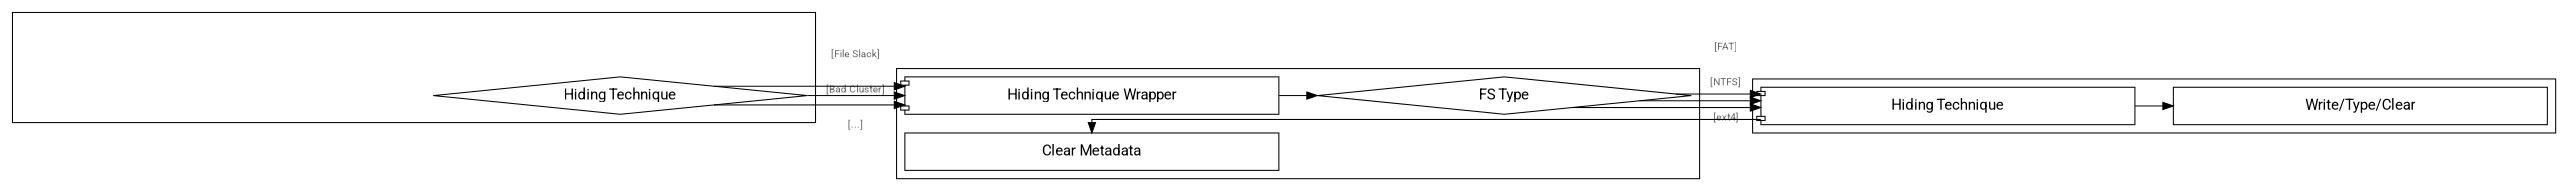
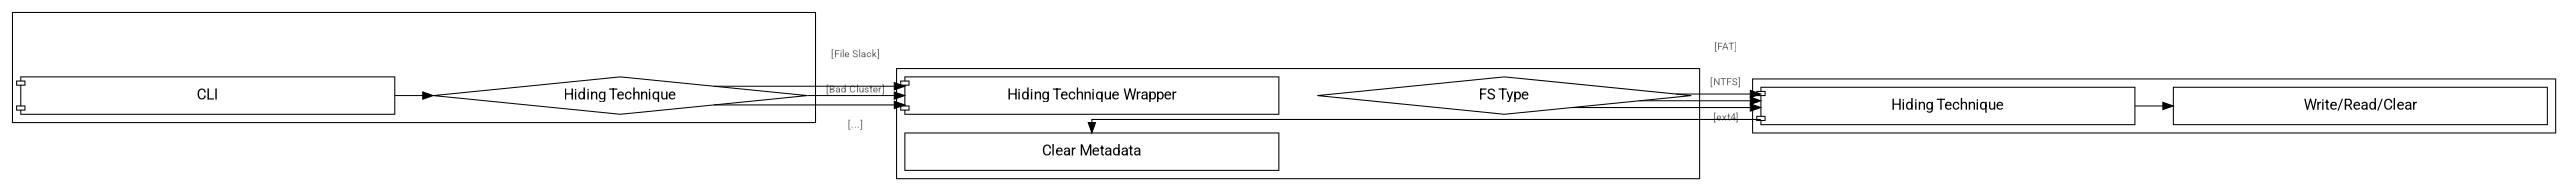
none -> (208, 96)
(1293, 96) -> none
(2360, 106) -> (2360, 106)
